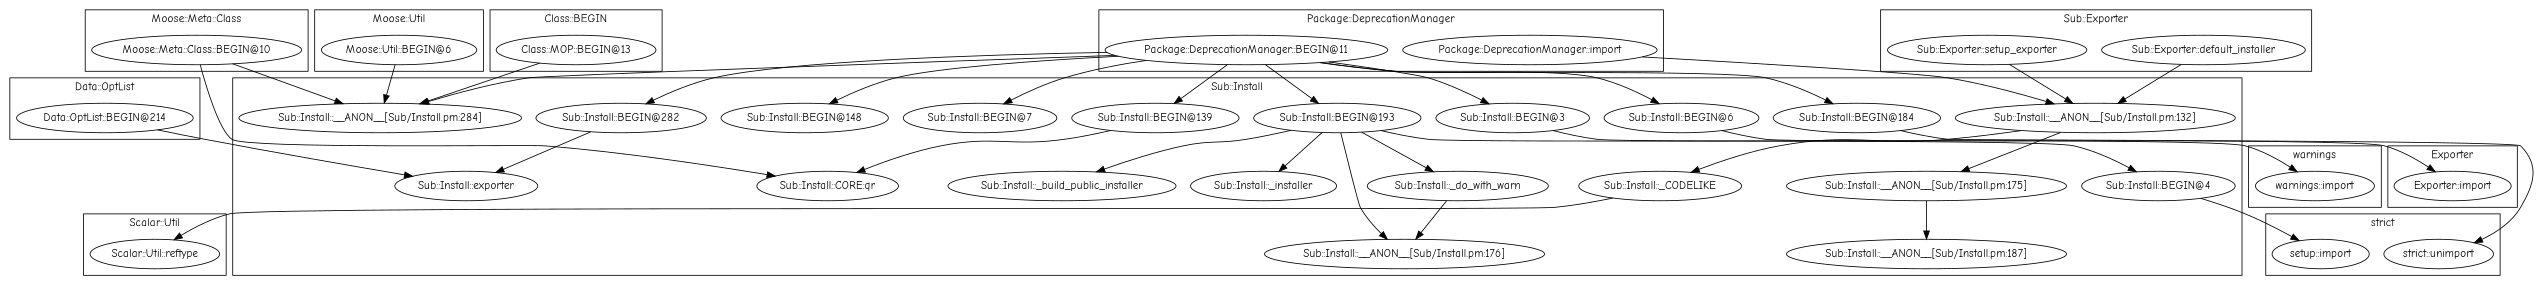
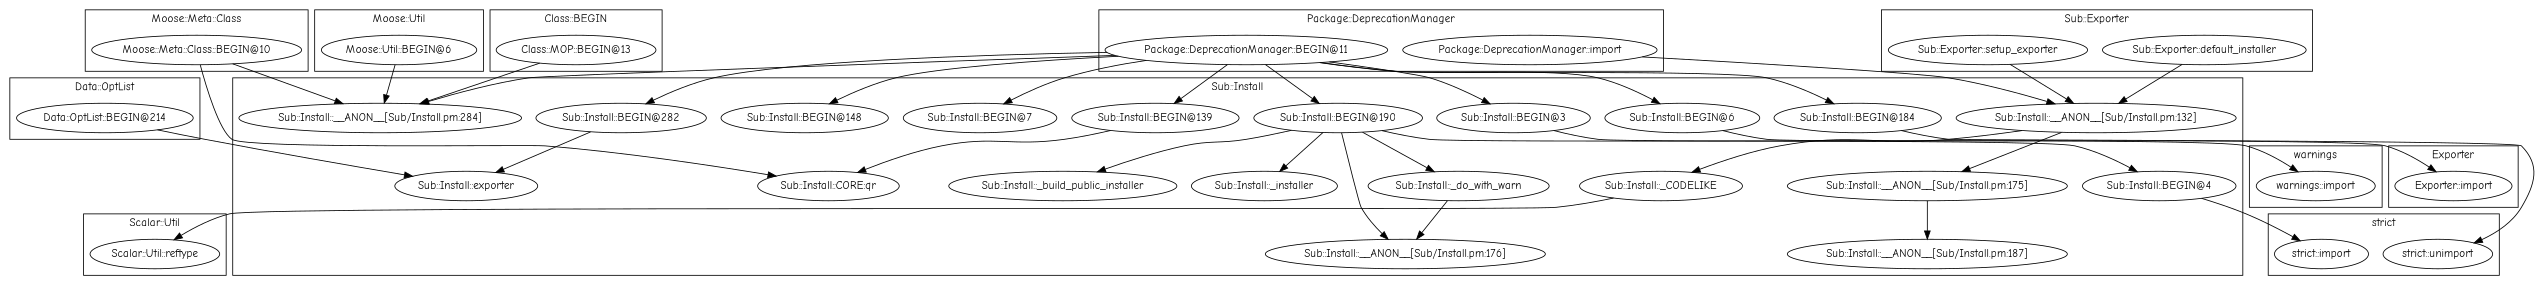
(1337, 118) -> (1338, 118)
(2321, 254) -> (2321, 254)
